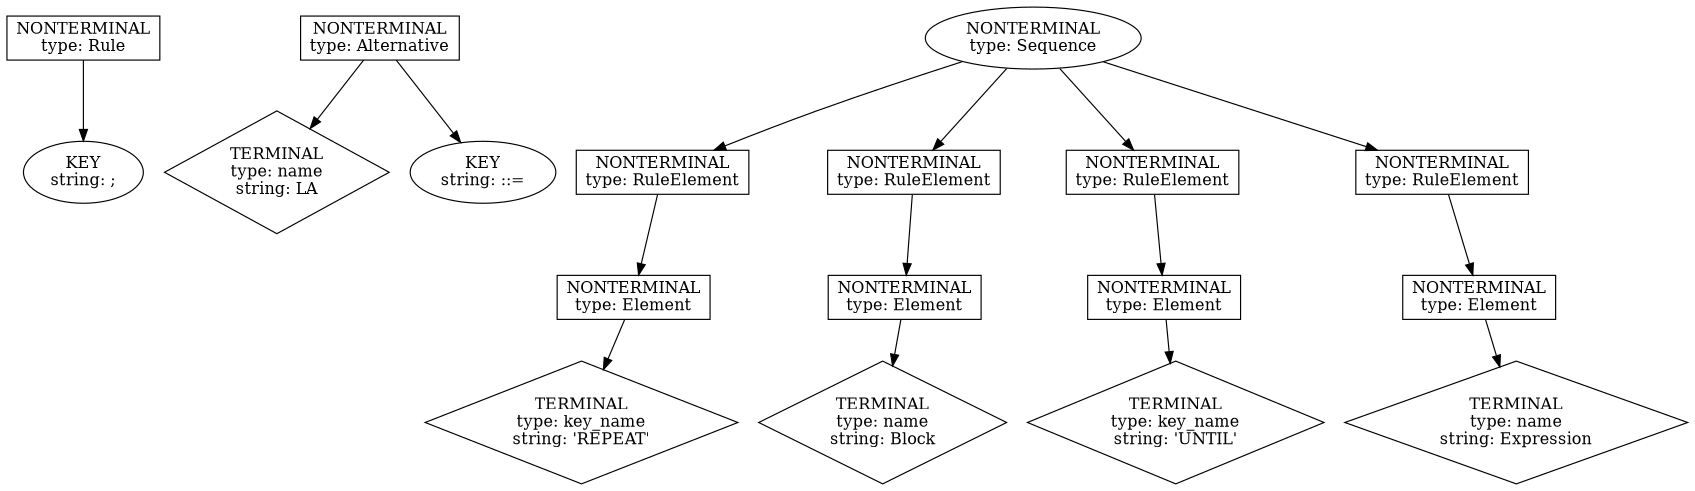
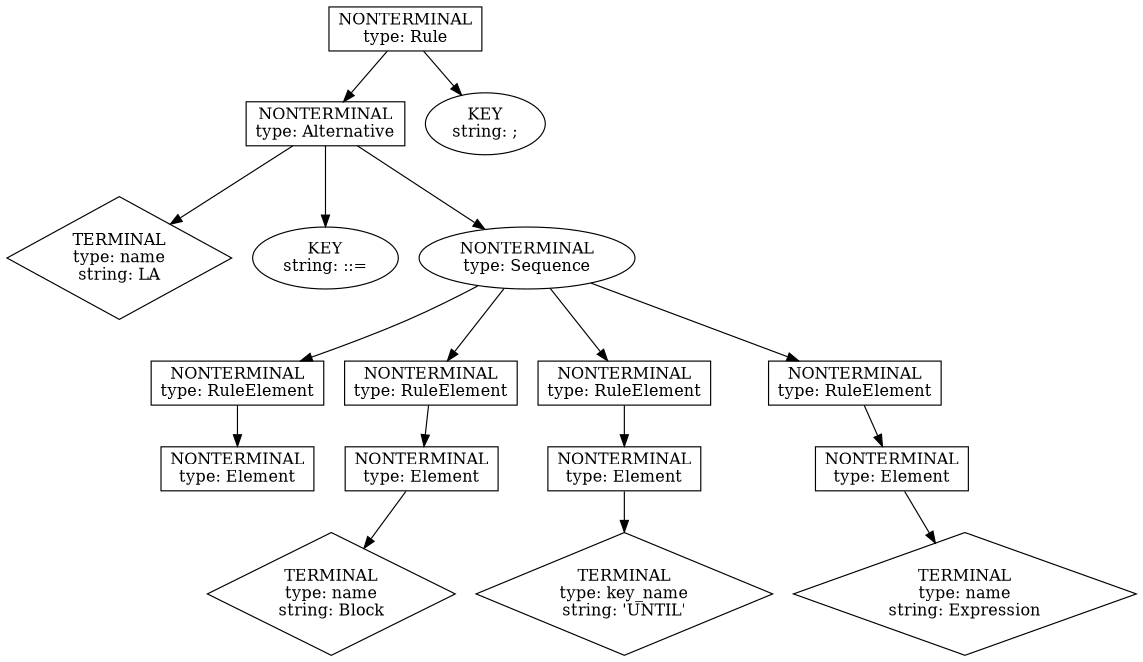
none -> (369, 72)
none -> (416, 184)
(581, 422) -> none
